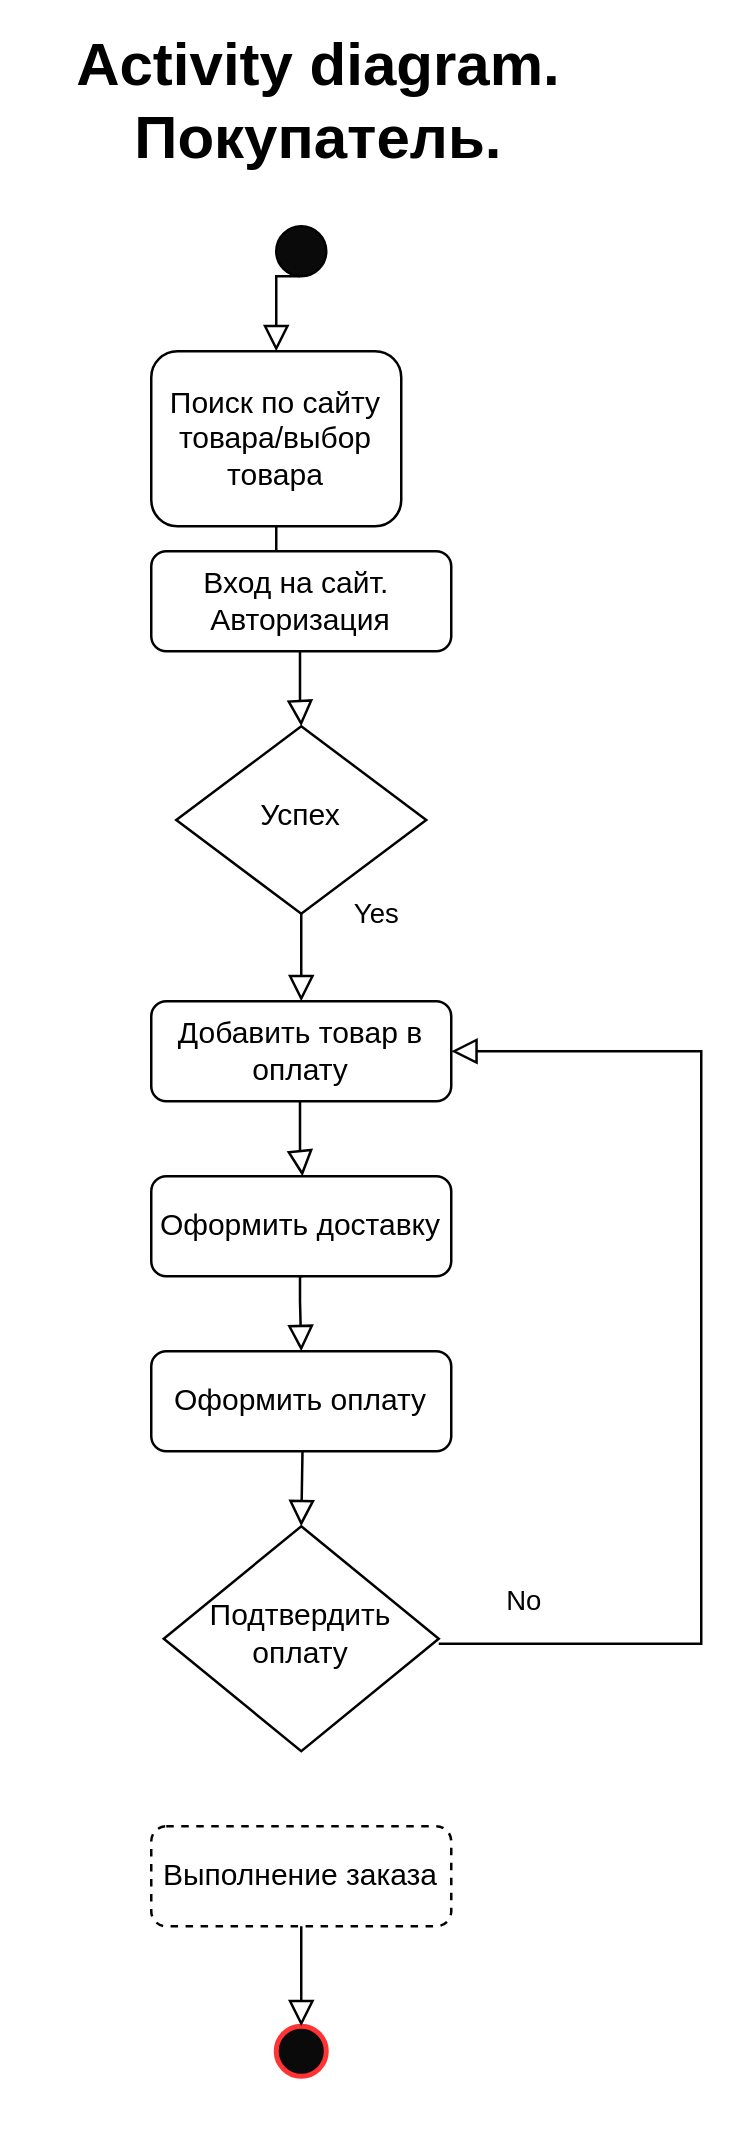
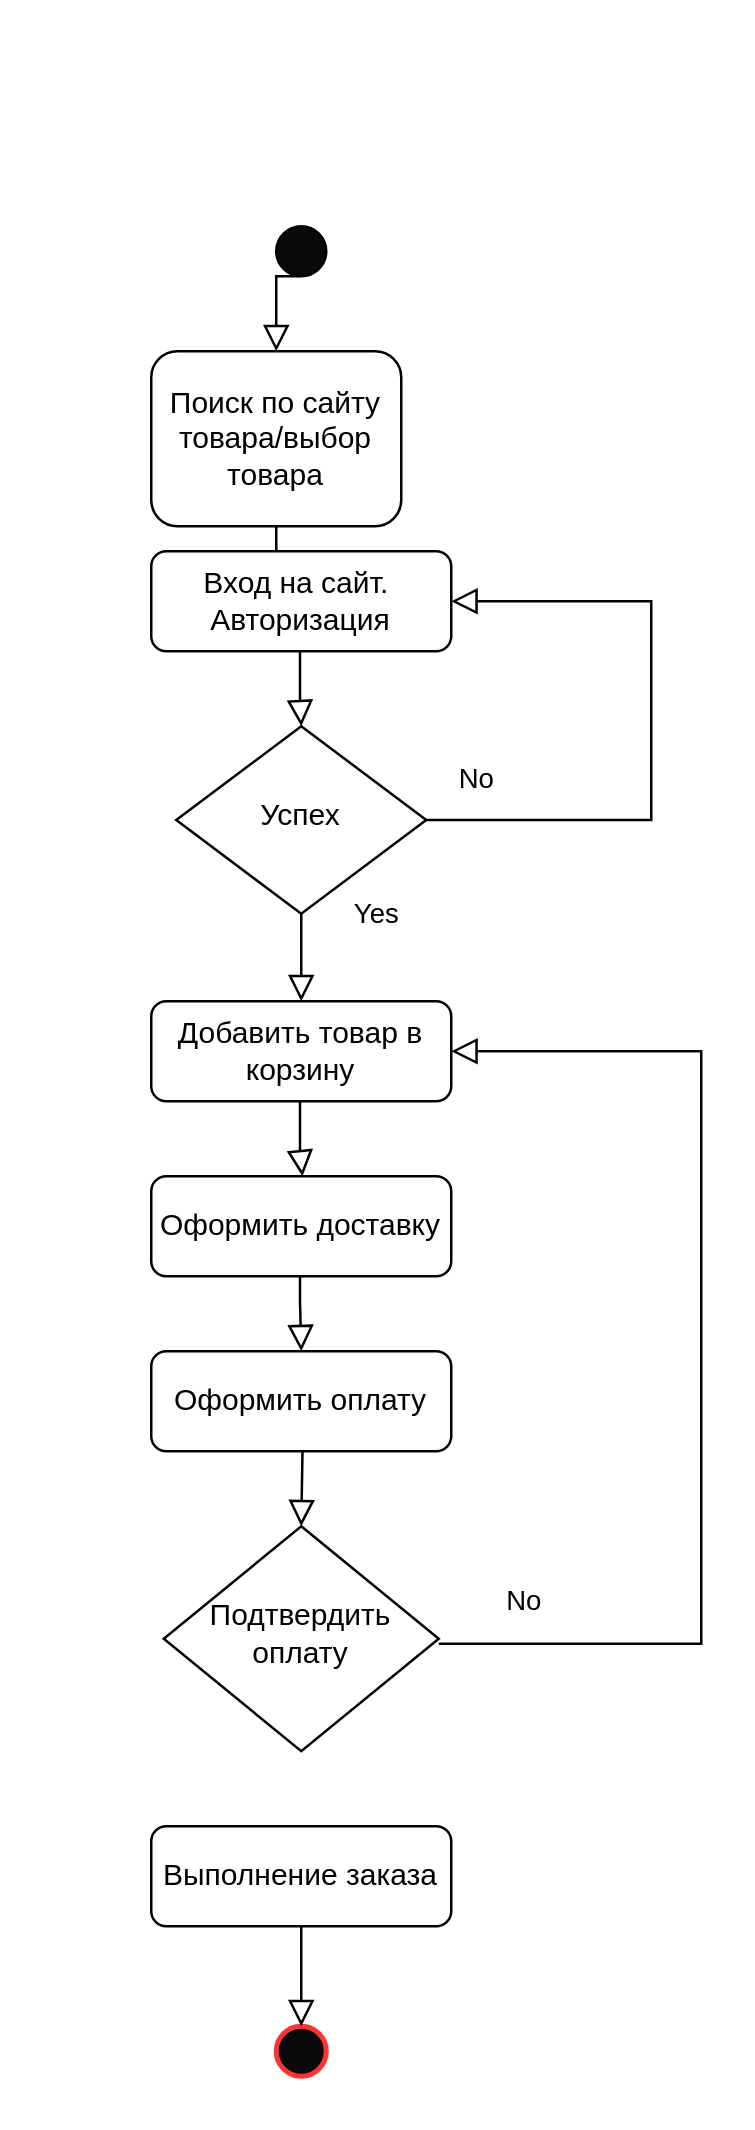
(326, 101) -> none
none -> (651, 737)
(301, 1051) -> (301, 1051)
(301, 1876) -> (301, 1876)
